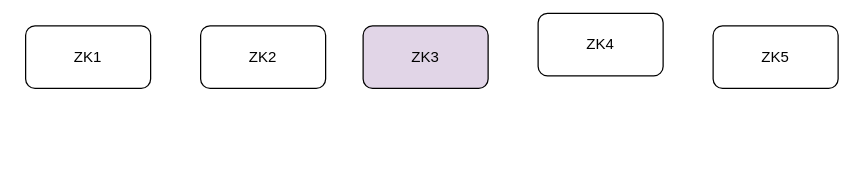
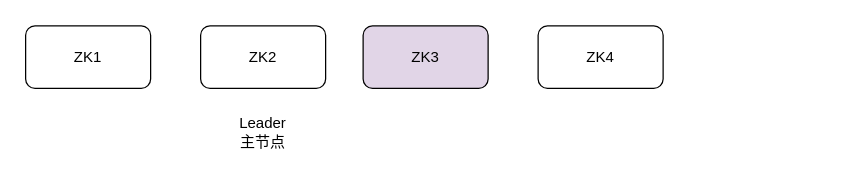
(601, 44) -> (601, 57)
(776, 57) -> none
none -> (263, 132)
